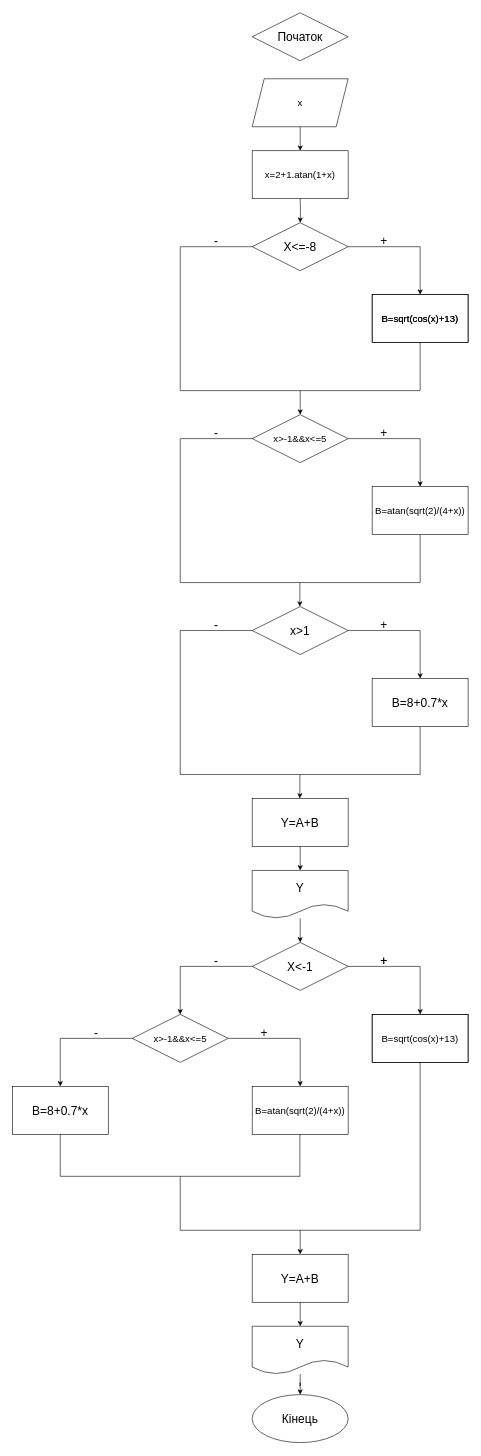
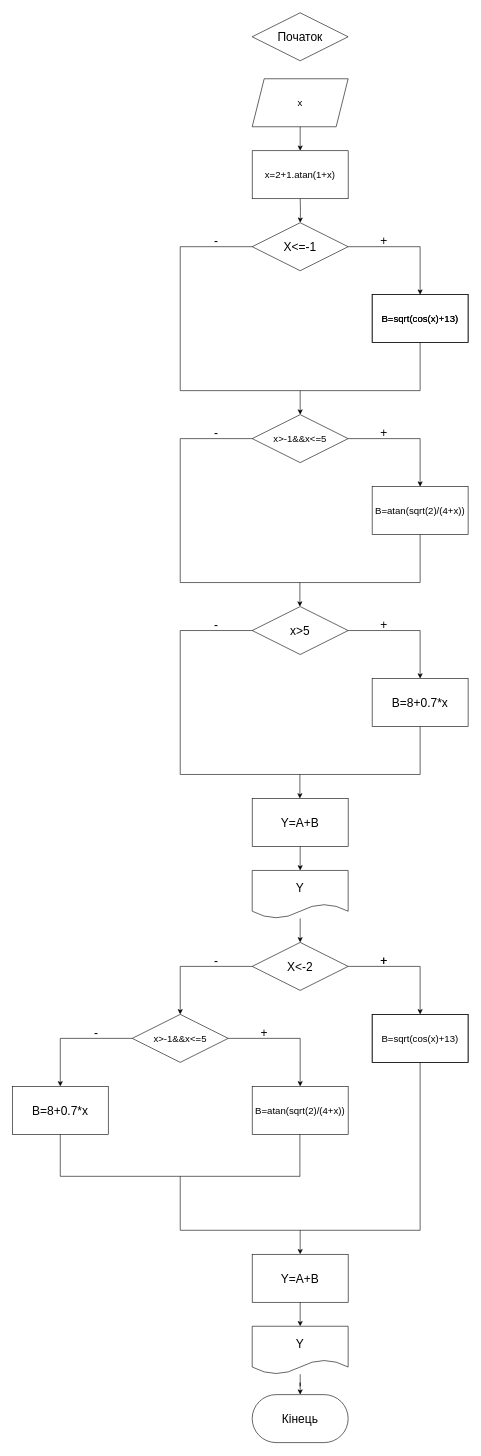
(300, 246) -> (300, 246)
(300, 630) -> (300, 630)
(300, 966) -> (300, 966)
(300, 1419) -> (300, 1419)
